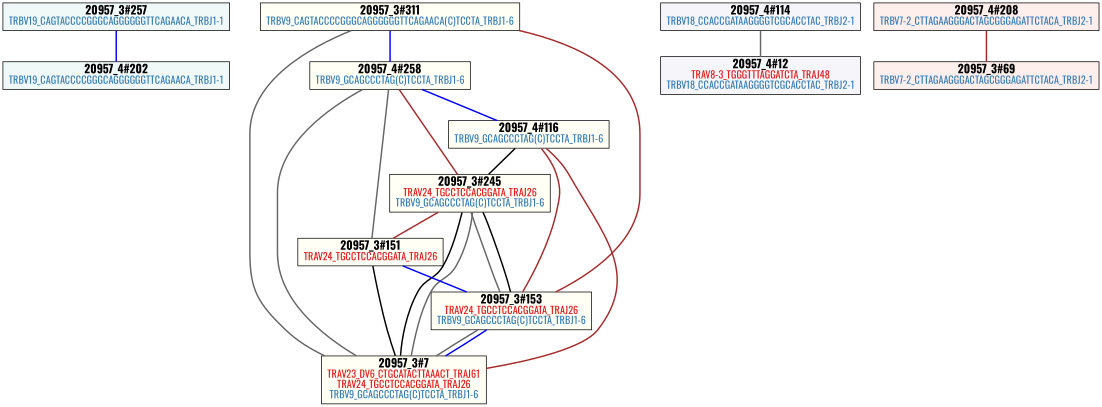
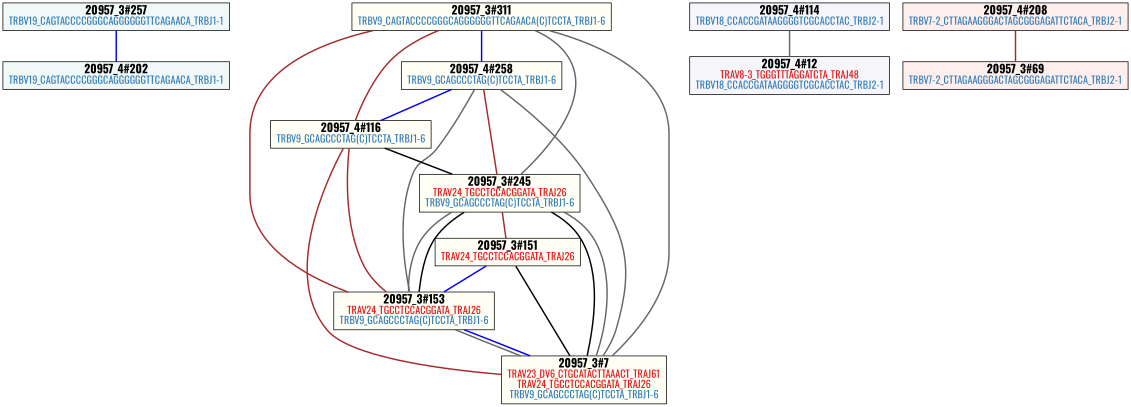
none -> (386, 65)
none -> (573, 102)
(380, 164) -> (411, 181)
